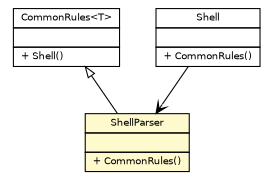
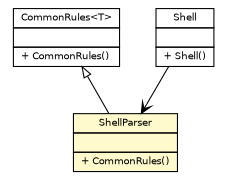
(42, 56) -> (65, 56)
(208, 56) -> (185, 56)
